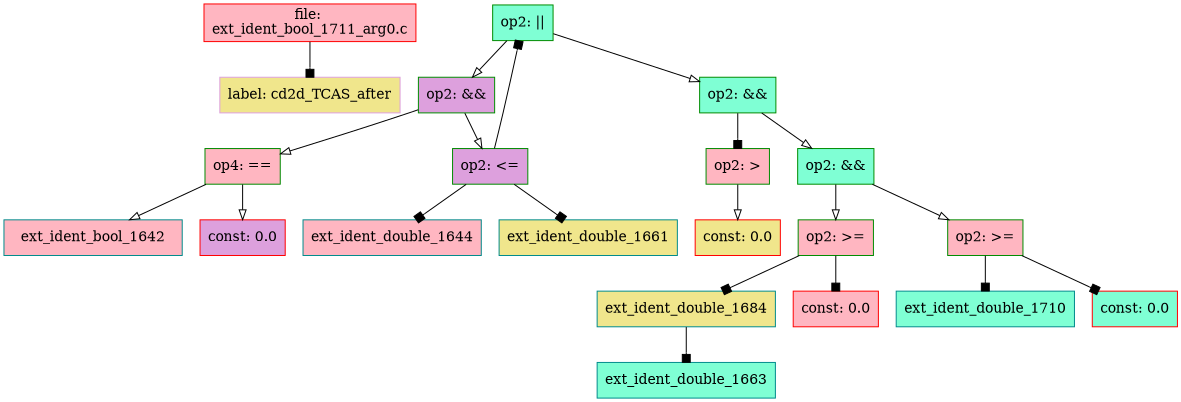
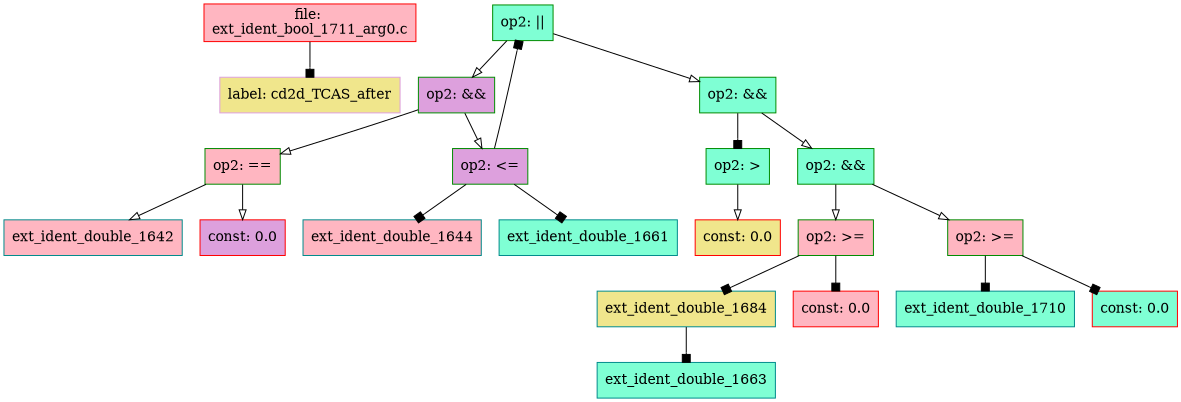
(243, 166) -> (243, 166)
(738, 166) -> (738, 166)
(93, 238) -> (93, 238)
(588, 238) -> (588, 238)
